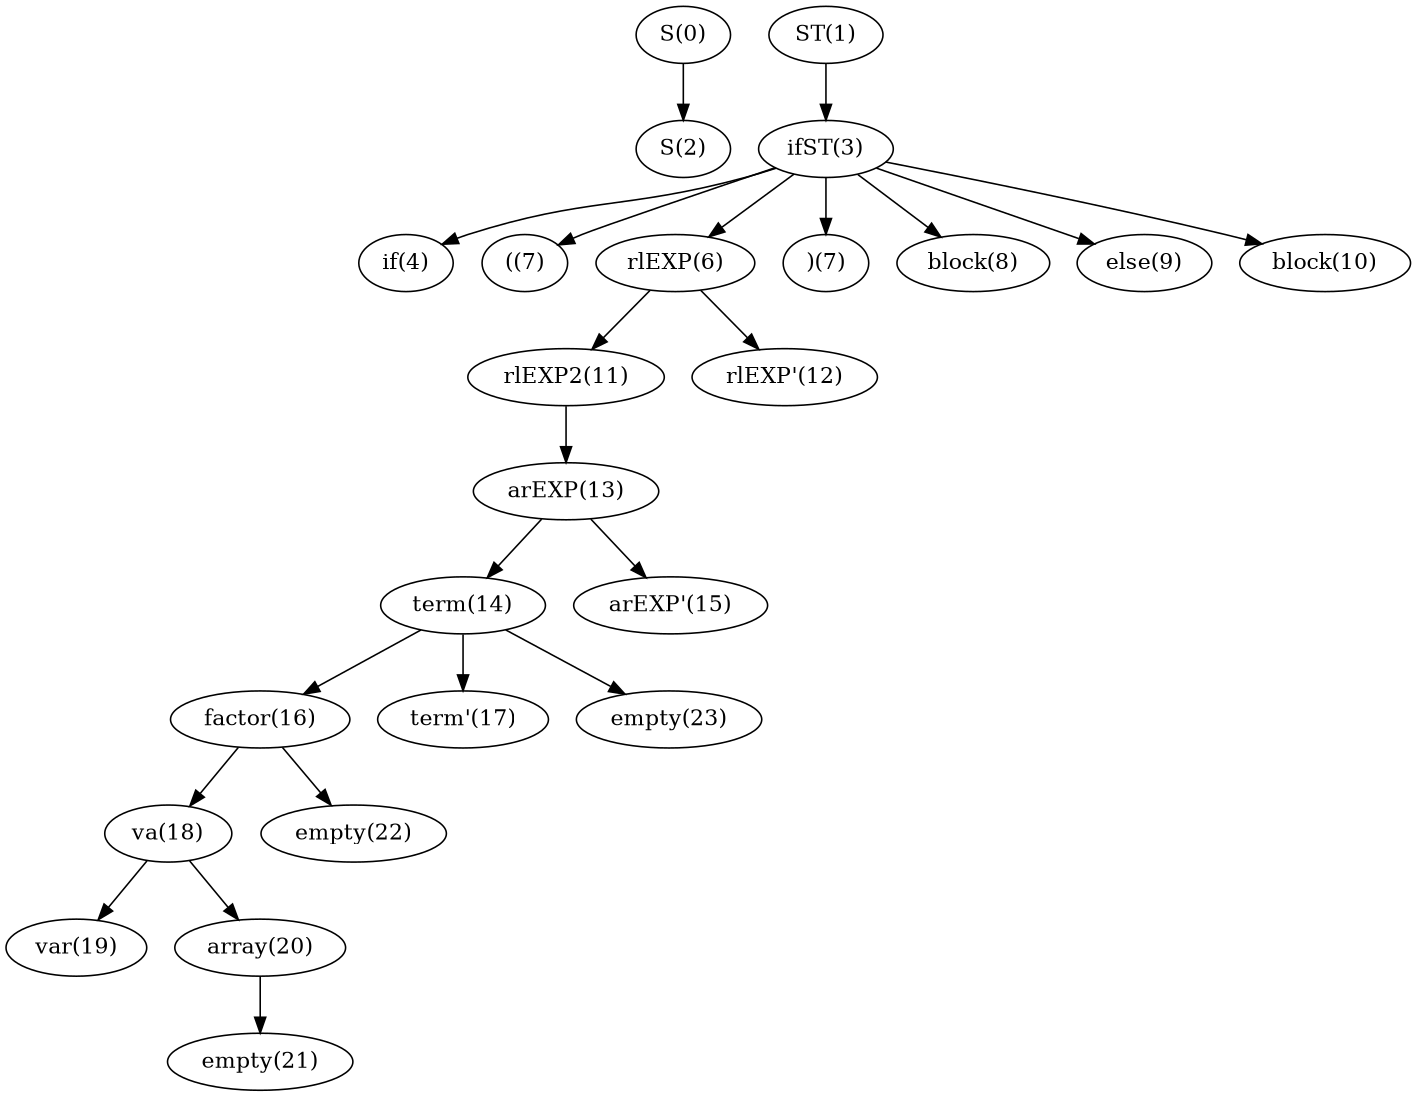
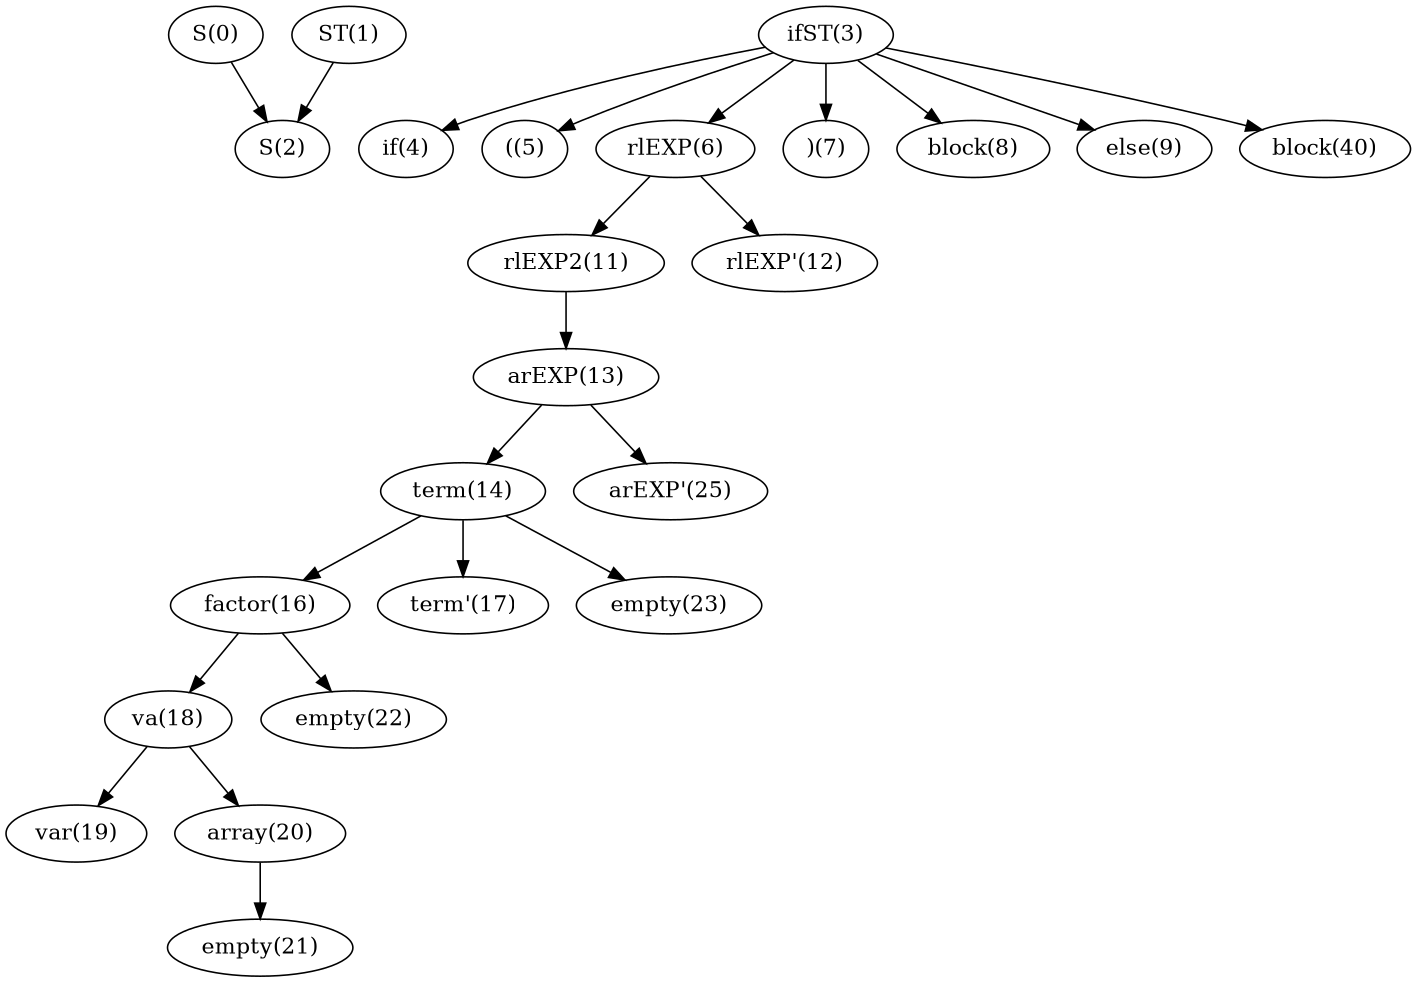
(826, 84) -> (320, 85)
(525, 263) -> (525, 149)
(1325, 263) -> (1325, 149)
(671, 605) -> (671, 491)
